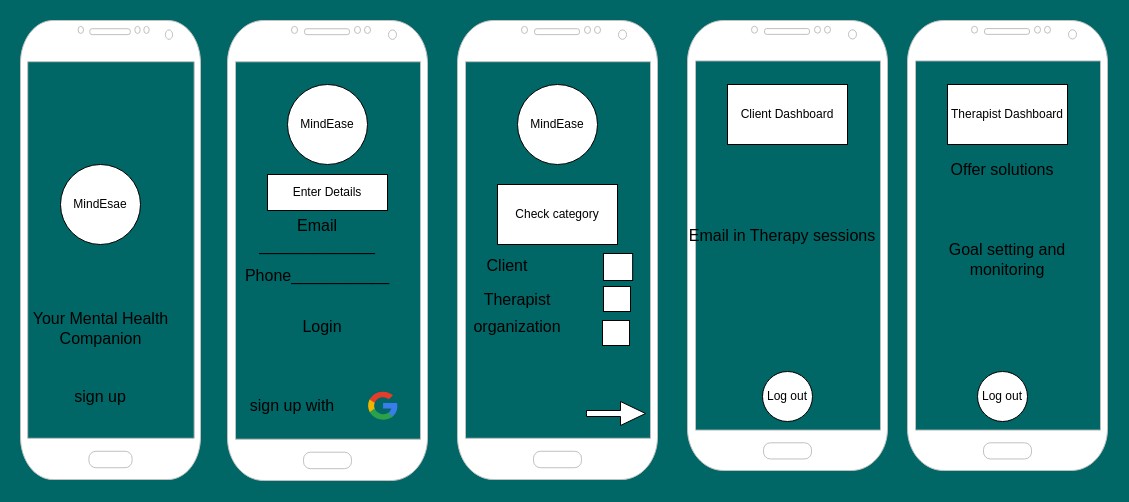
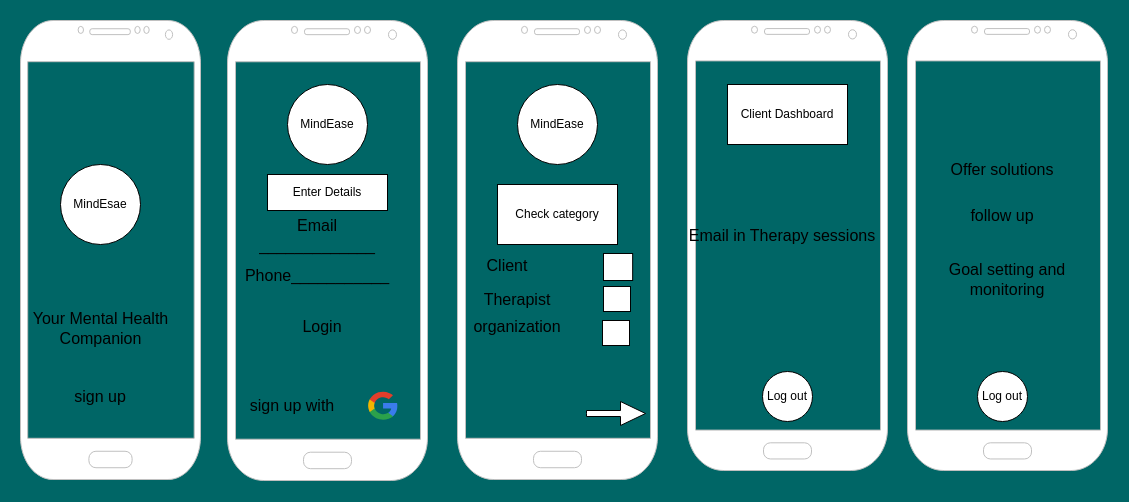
(1008, 115) -> none
none -> (1003, 216)
(1008, 260) -> (1008, 280)
